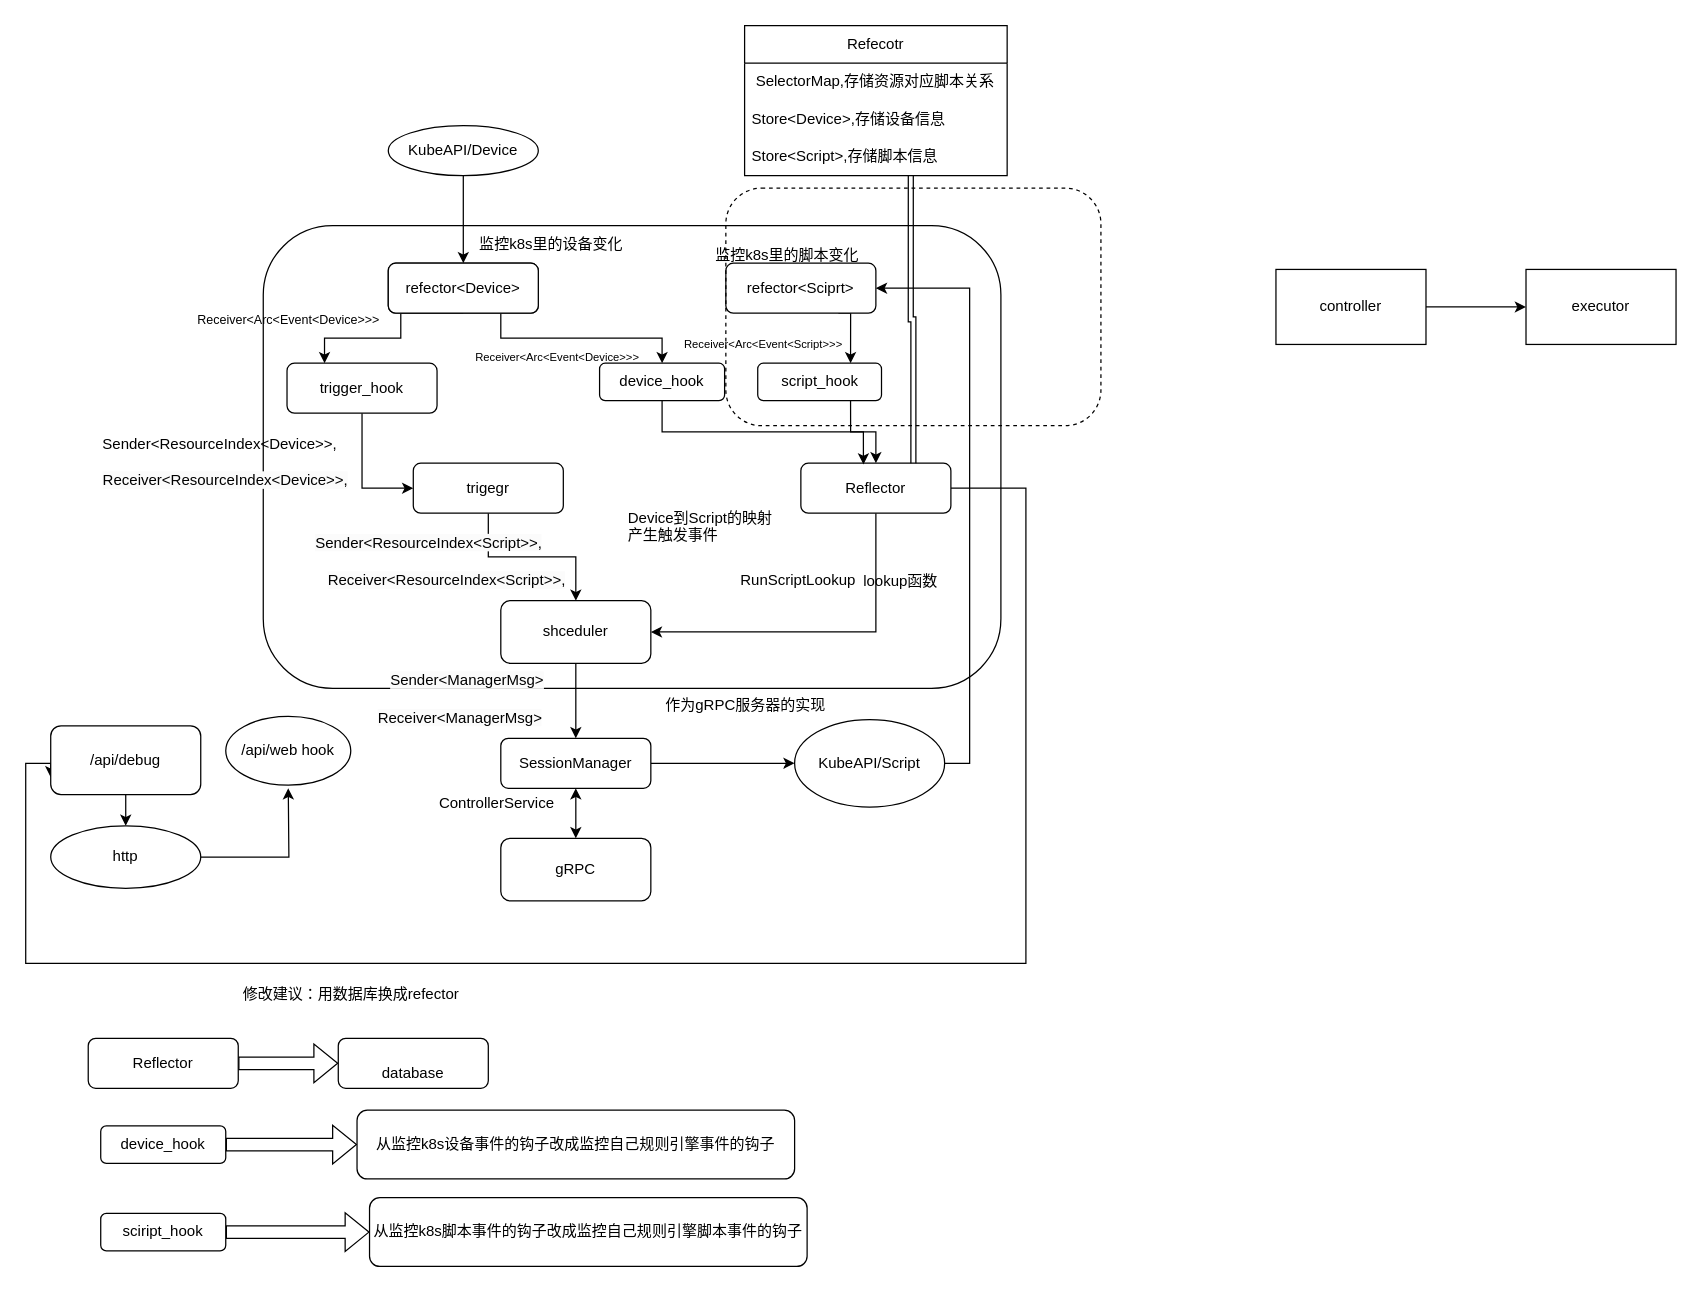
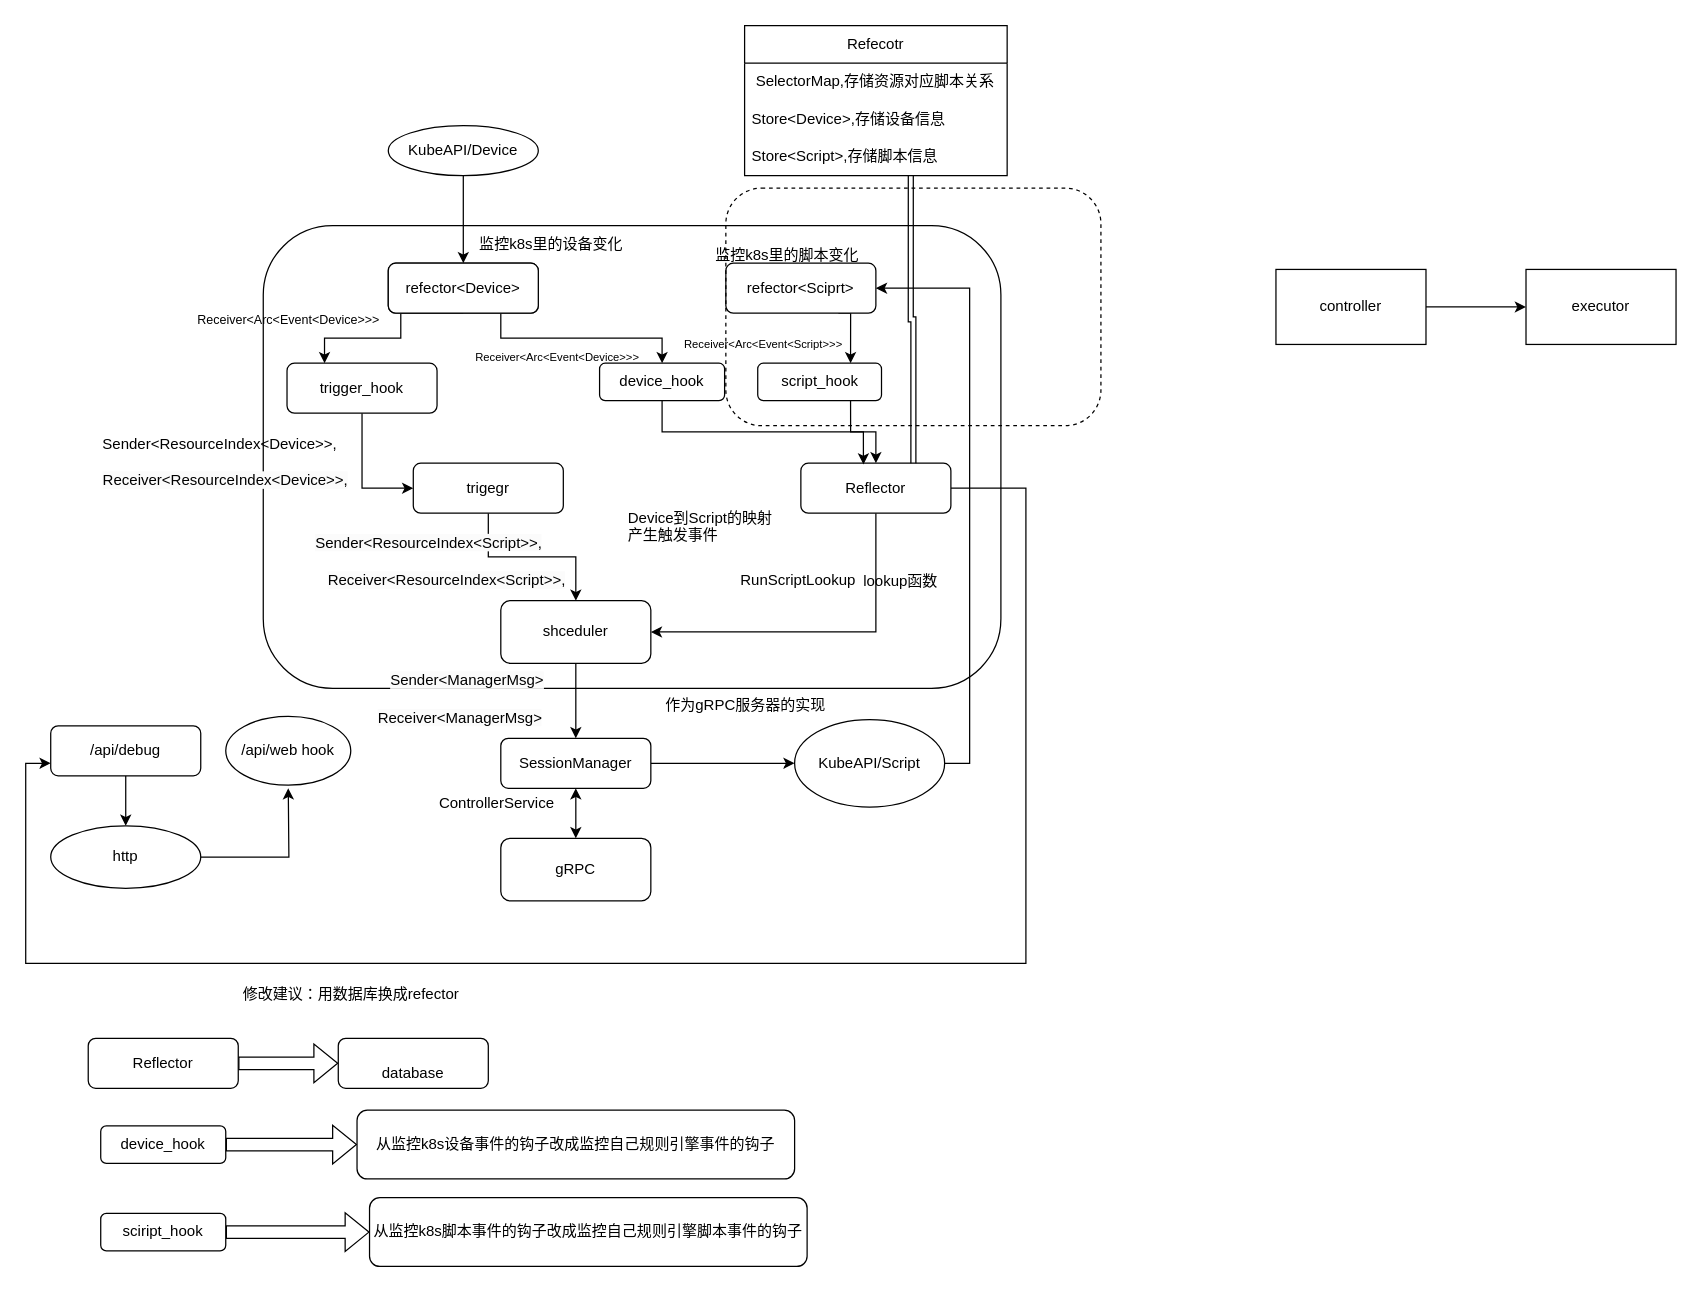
(126, 760) -> (126, 751)
